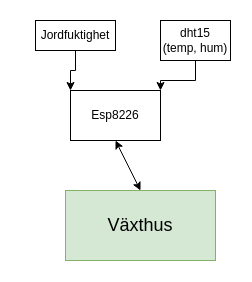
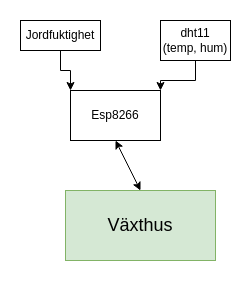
(76, 36) -> (61, 36)
(196, 41) -> (196, 41)
(116, 116) -> (116, 116)
